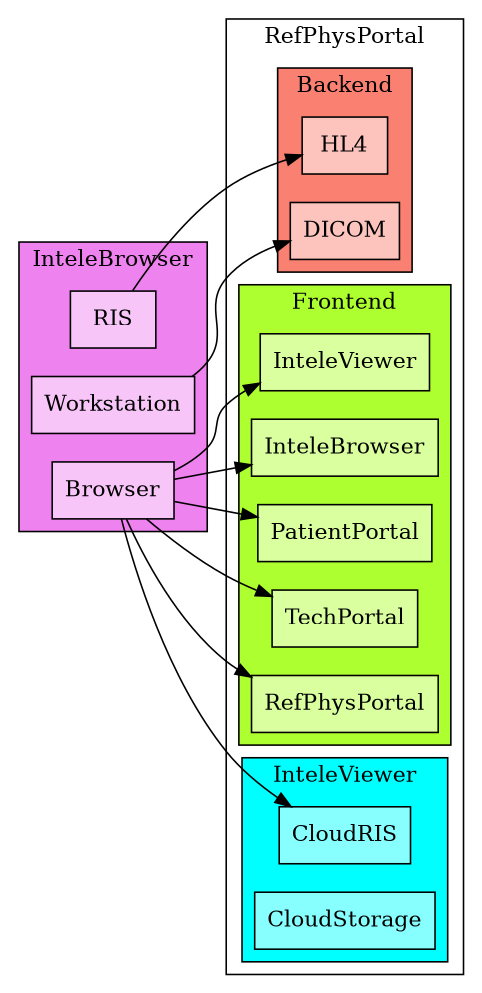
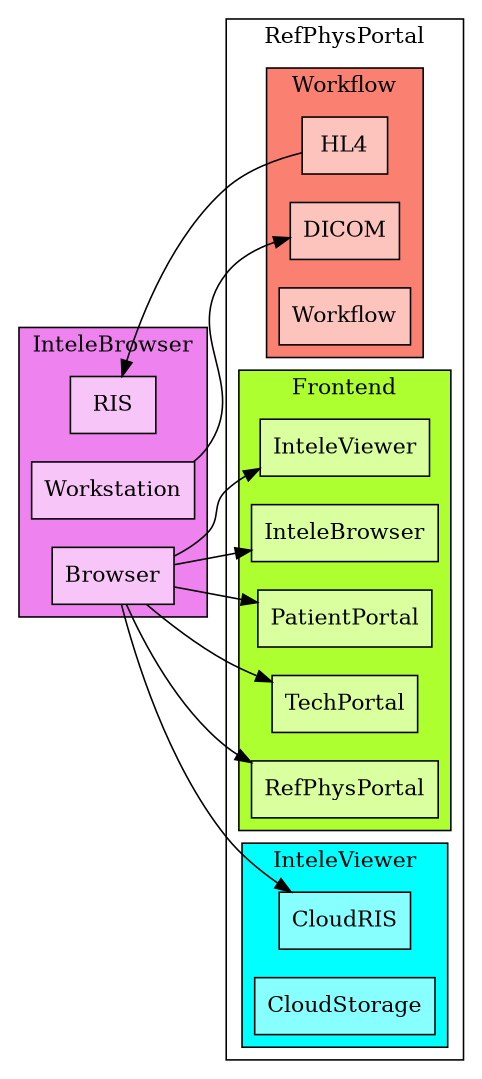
(345, 86) -> (345, 86)
(198, 211) -> (188, 232)
none -> (345, 316)
